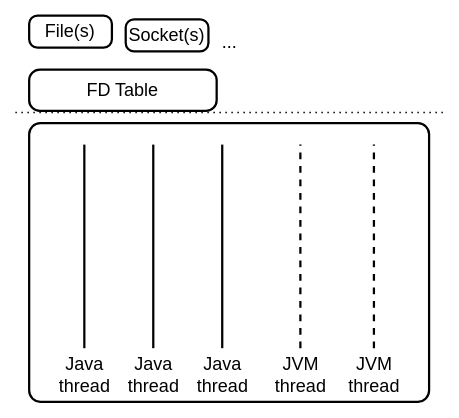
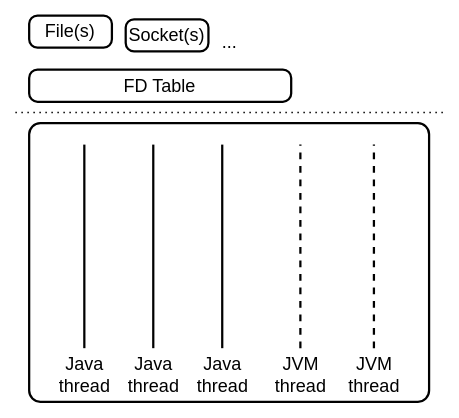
(123, 90) -> (160, 86)
